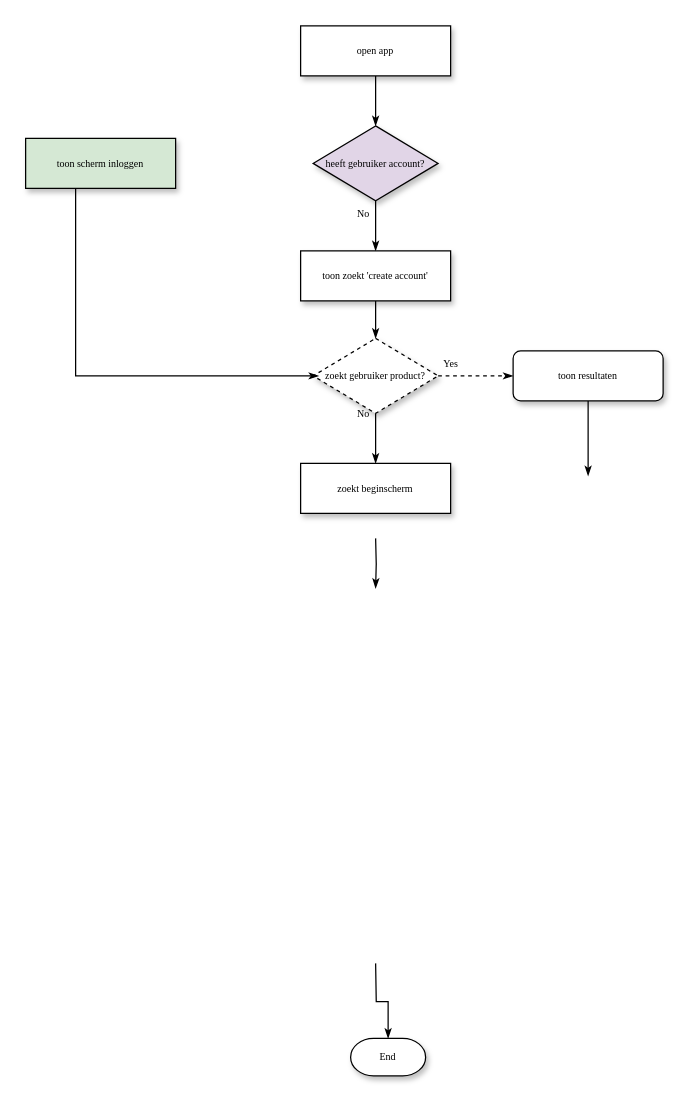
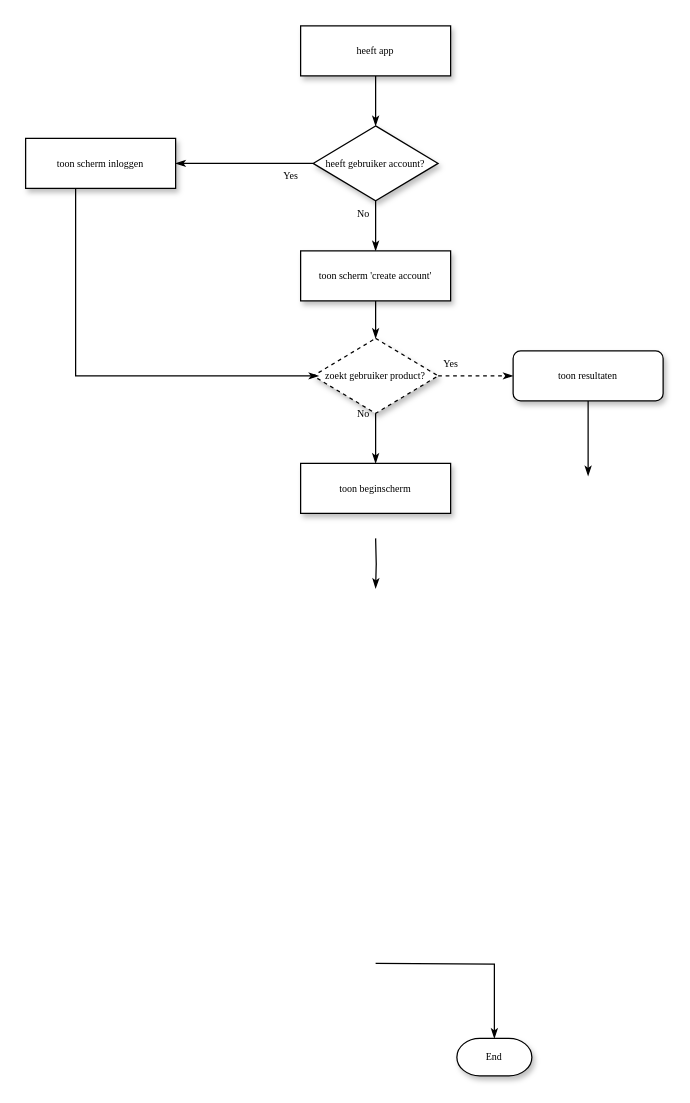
(376, 51) -> (376, 51)
(101, 163) -> (101, 163)
none -> (248, 163)
(376, 163) -> (376, 163)
(376, 276) -> (376, 276)
(376, 488) -> (376, 488)
(388, 1057) -> (494, 1057)
